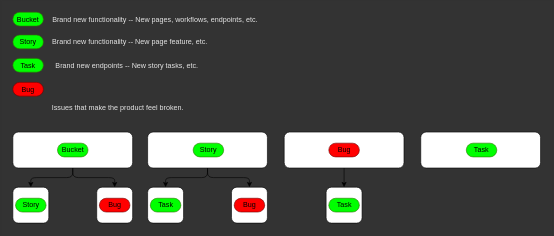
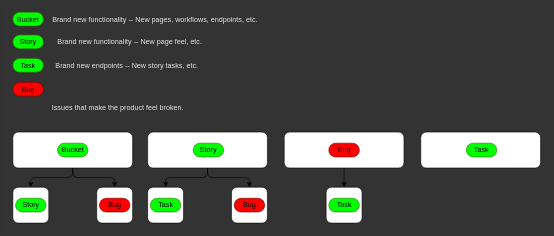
(130, 42) -> (130, 42)
